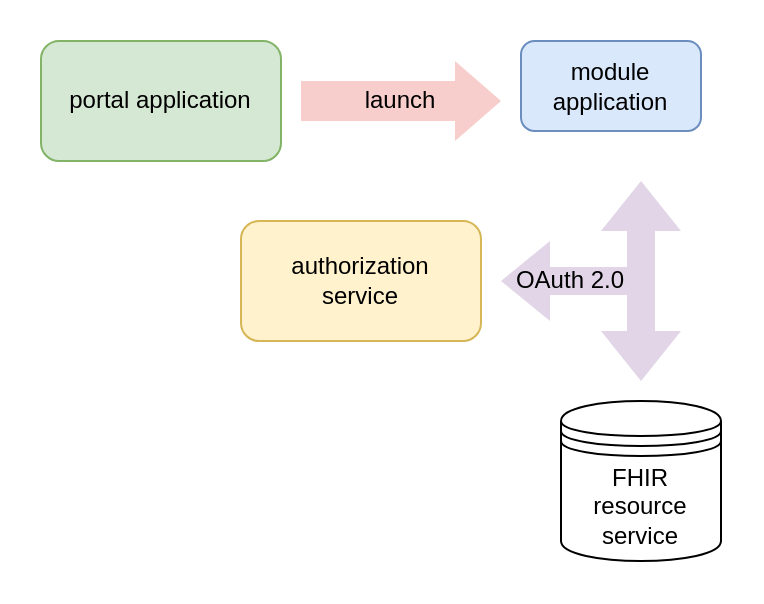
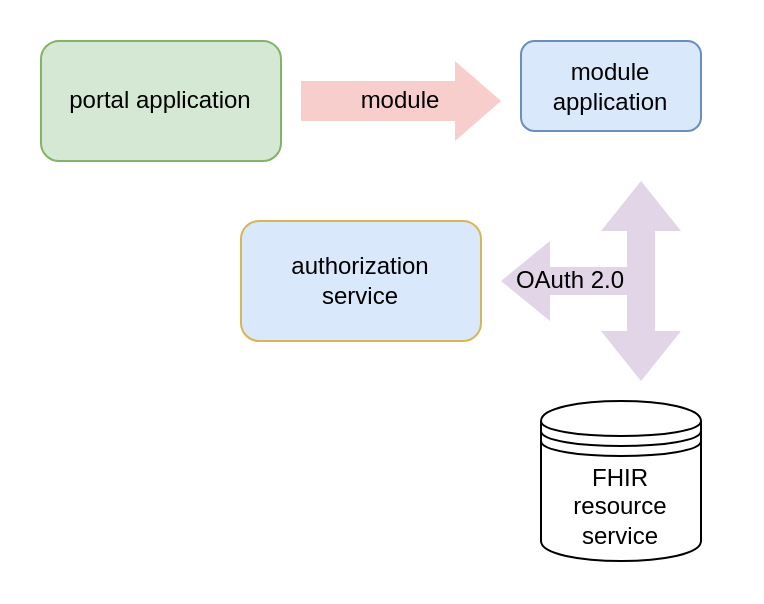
(401, 101) -> (401, 101)
(361, 281) -> (361, 281)
(641, 481) -> (621, 481)
